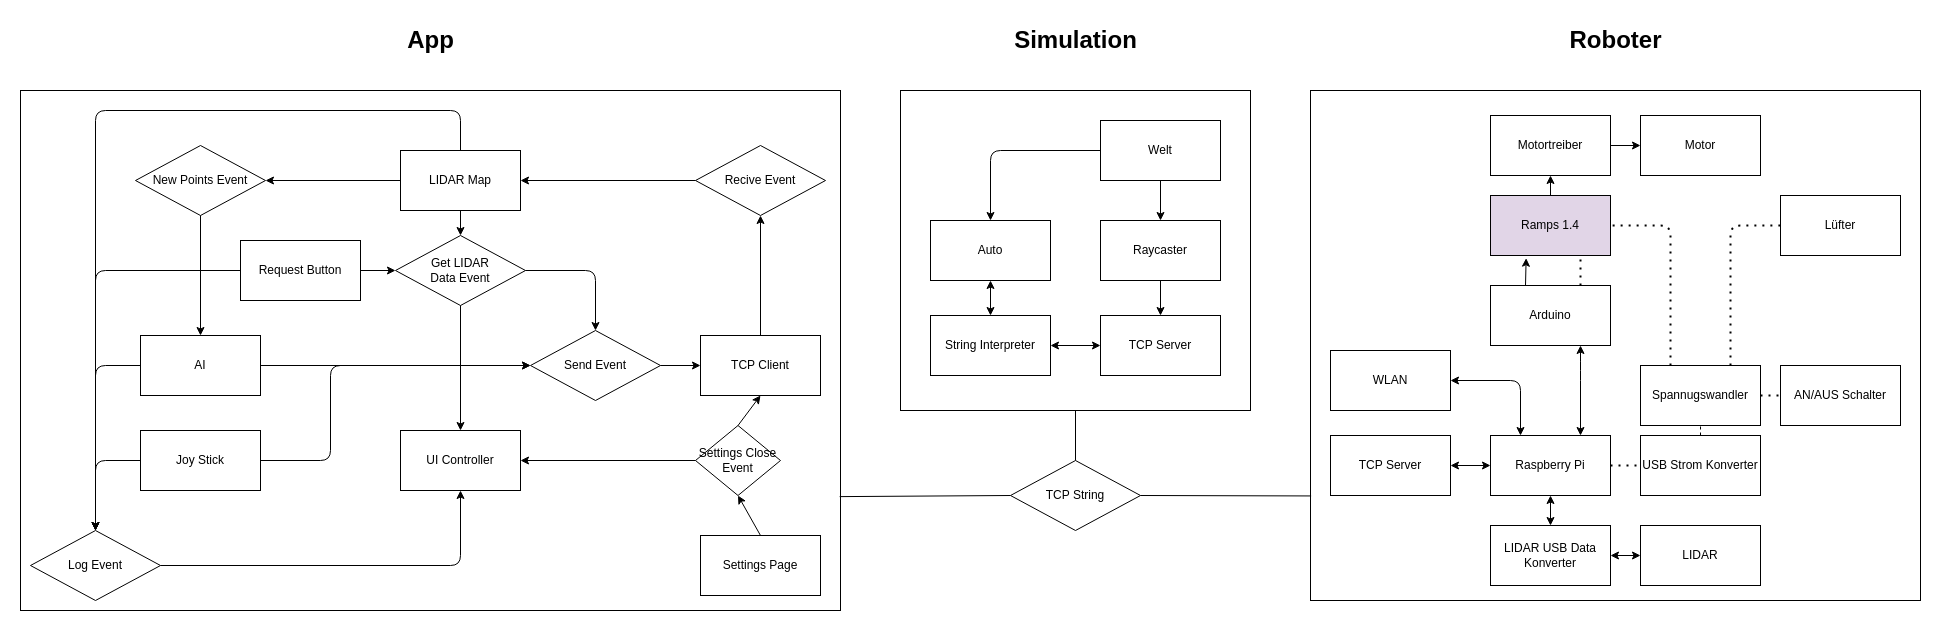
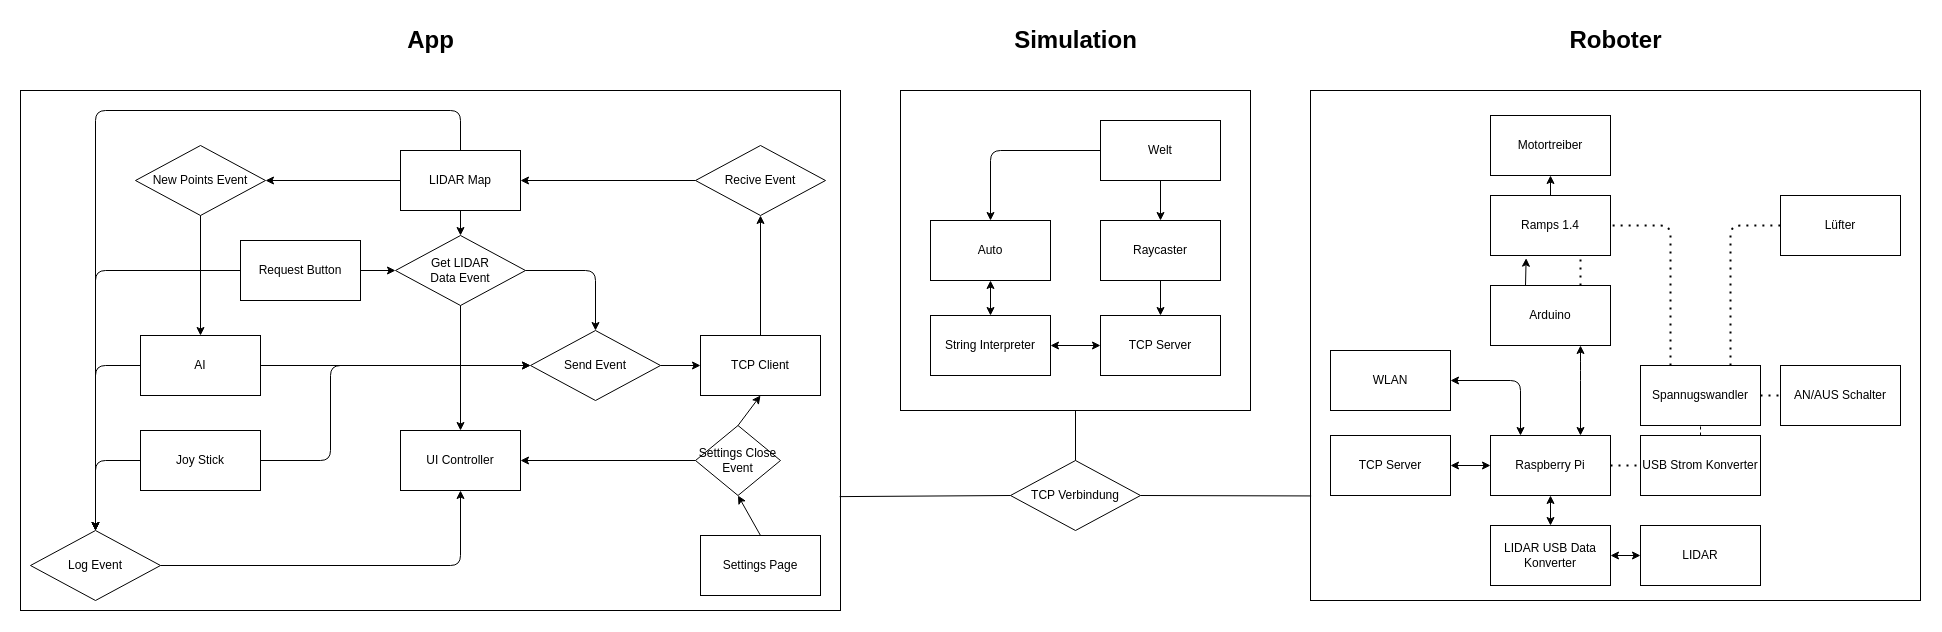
(1630, 146) -> none
(1701, 146) -> none
(1551, 226) -> (1551, 226)
(1076, 496) -> (1076, 496)
